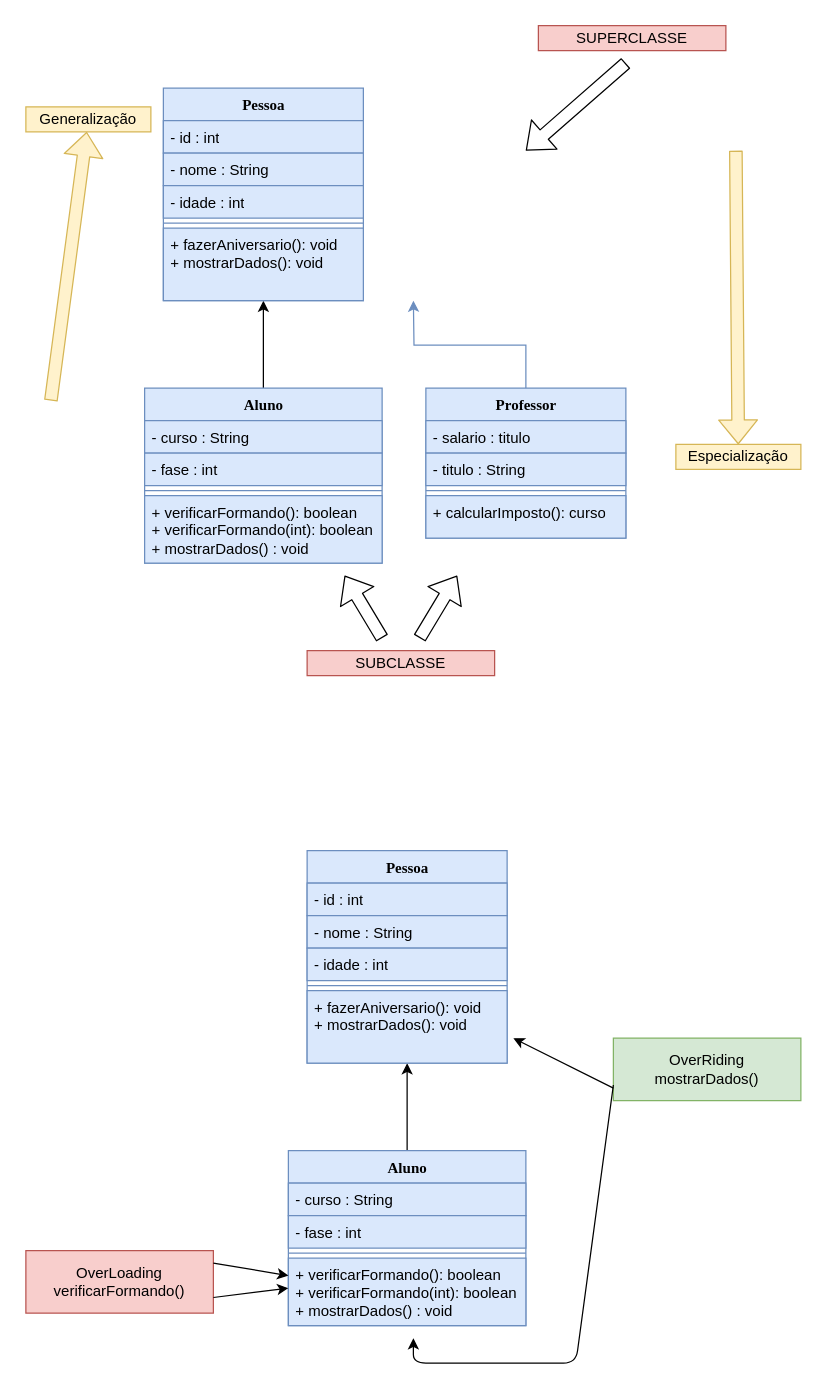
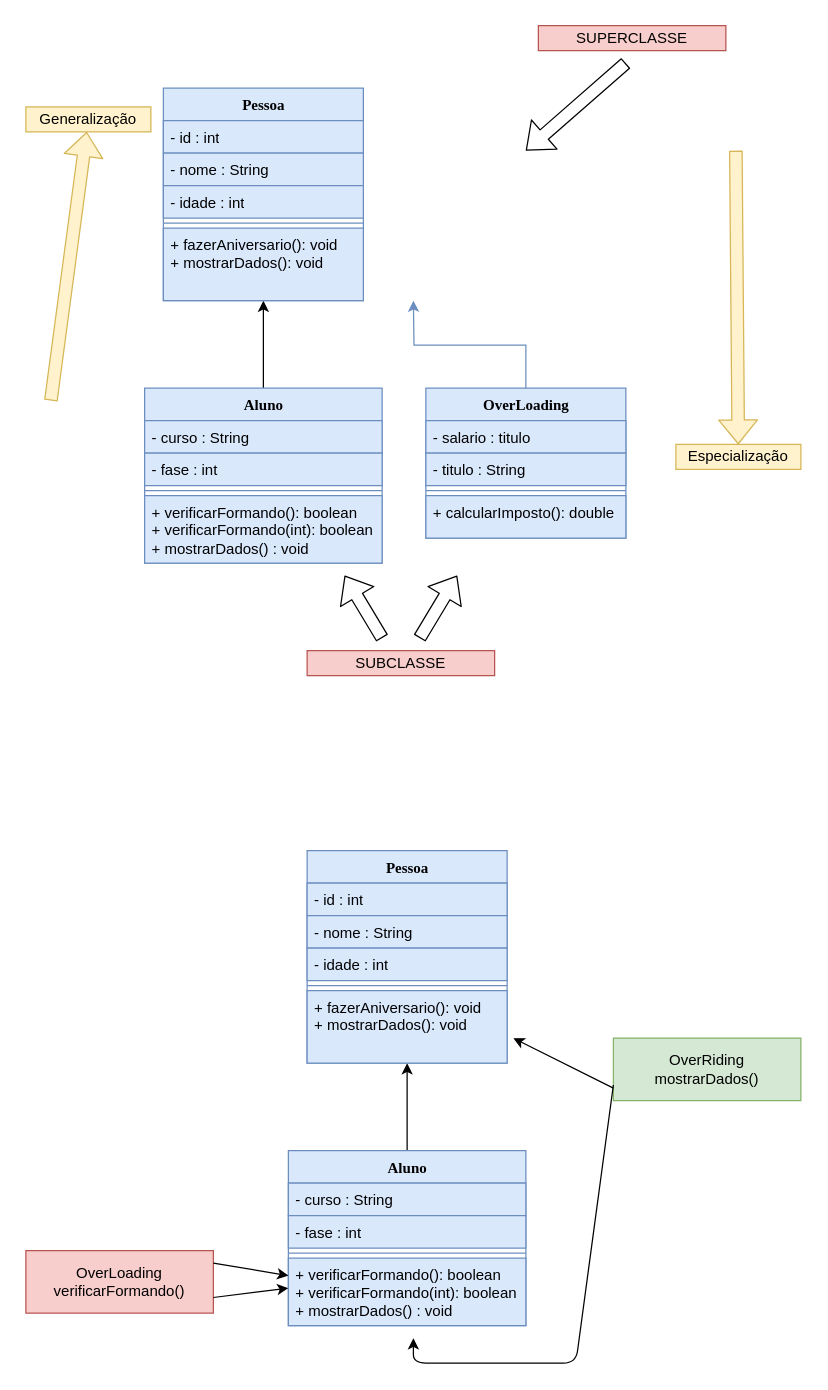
(526, 406) -> (526, 406)
(527, 522) -> (527, 522)
